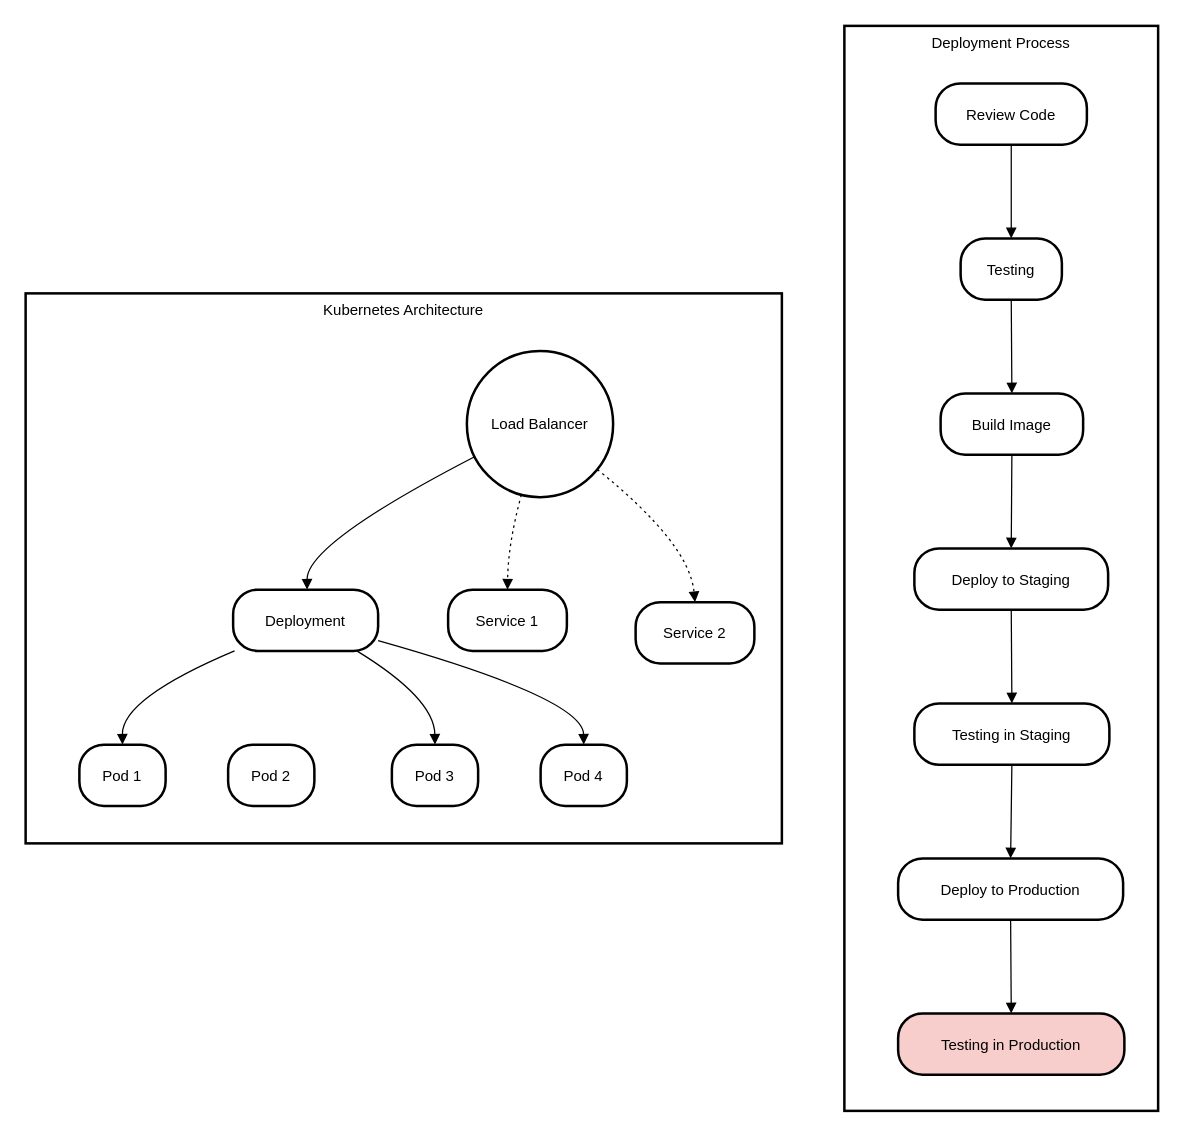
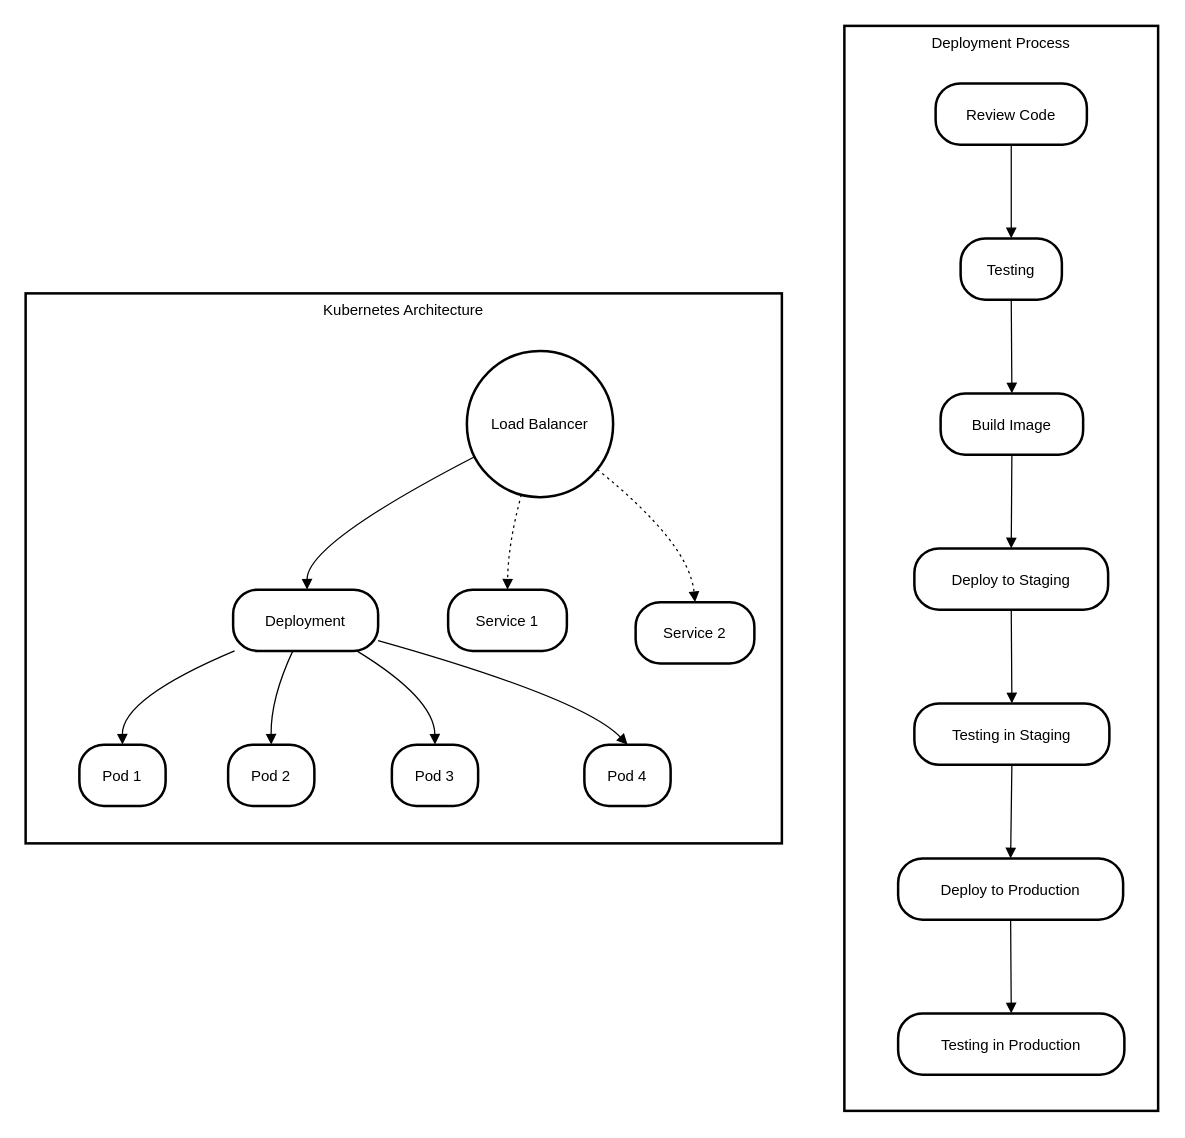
none -> (277, 691)
(584, 775) -> (628, 775)
(1011, 1044) -> (1011, 1044)
